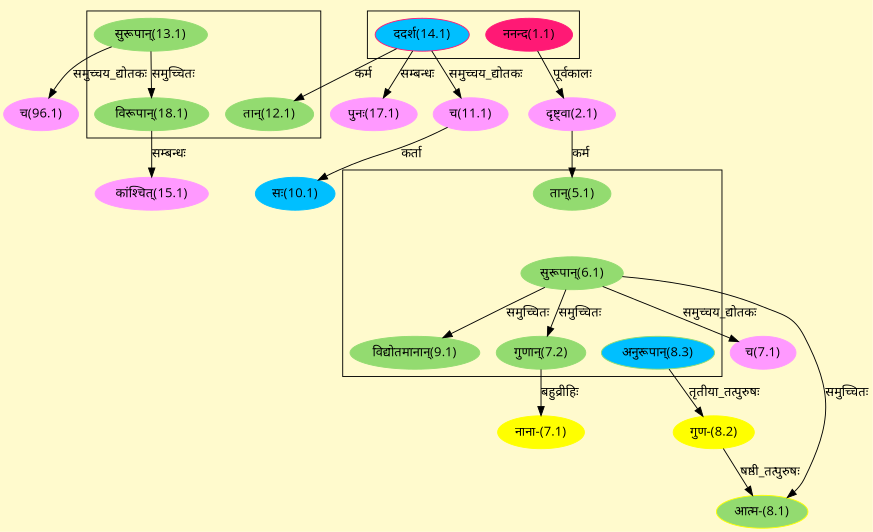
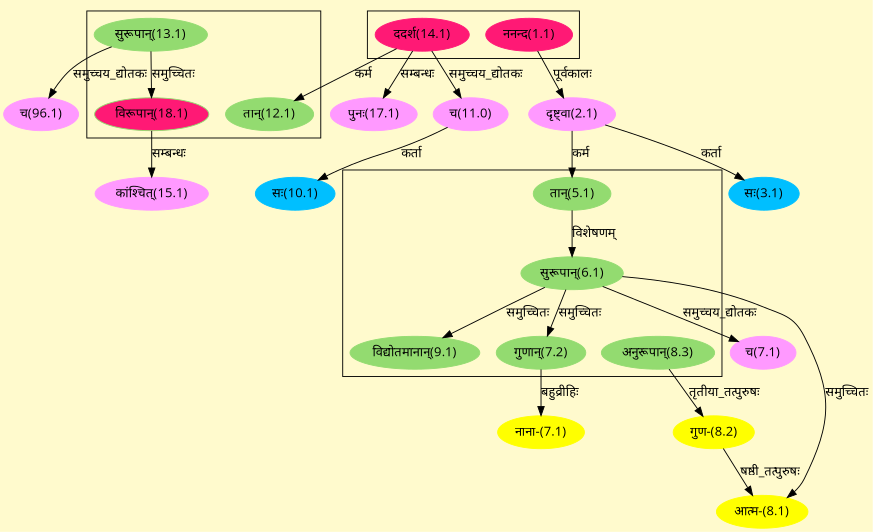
(422, 35) -> (422, 35)
(152, 114) -> (152, 114)
(471, 114) -> (471, 114)
none -> (764, 194)
none -> (572, 229)
(658, 353) -> (658, 353)
(762, 512) -> (762, 512)
